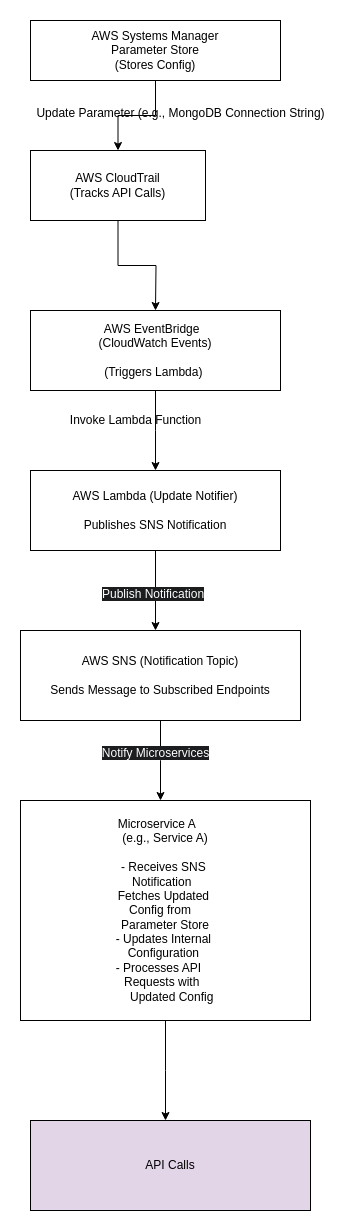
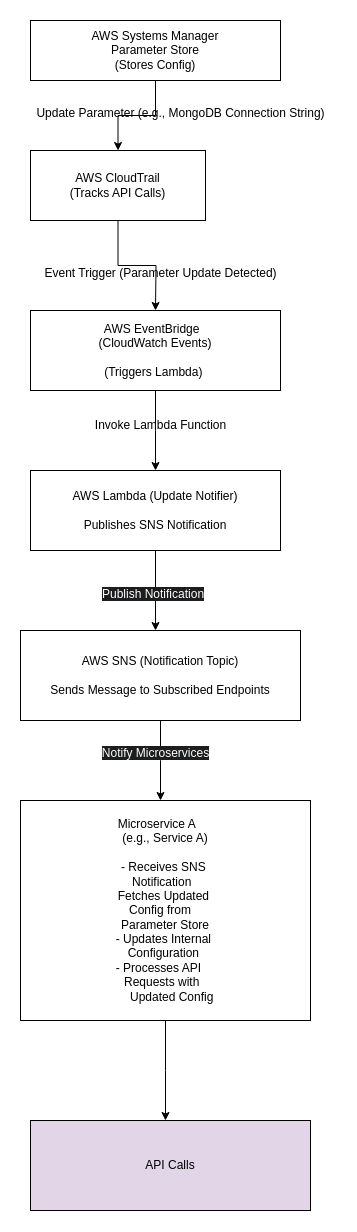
none -> (161, 274)
(136, 421) -> (161, 426)
